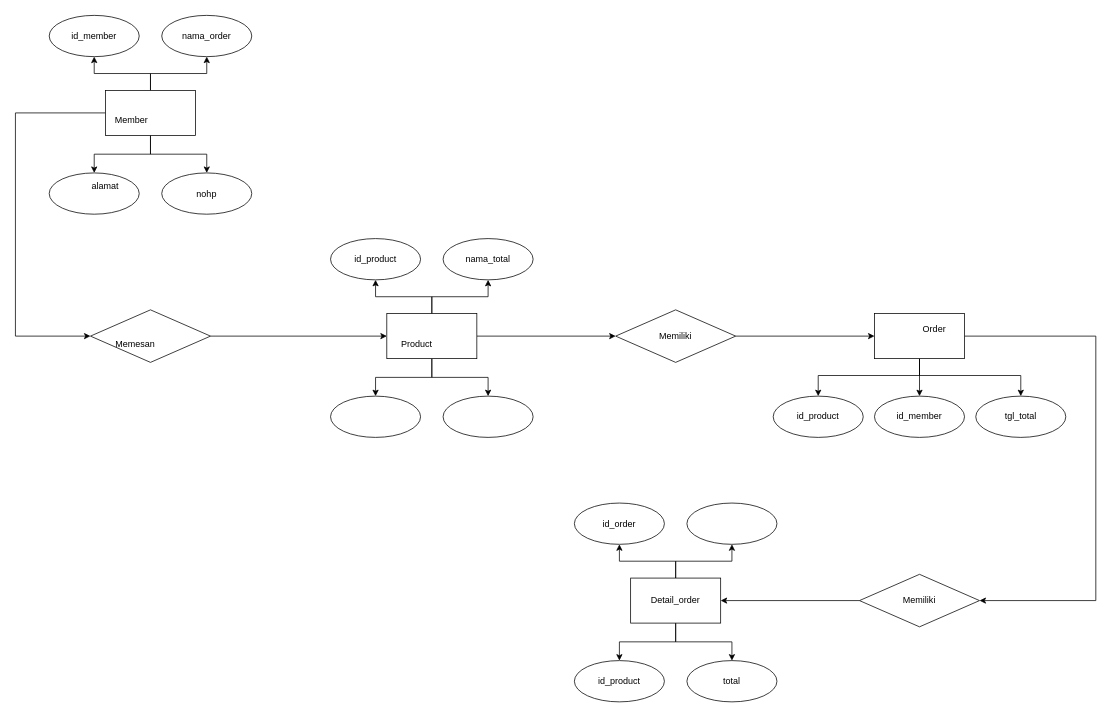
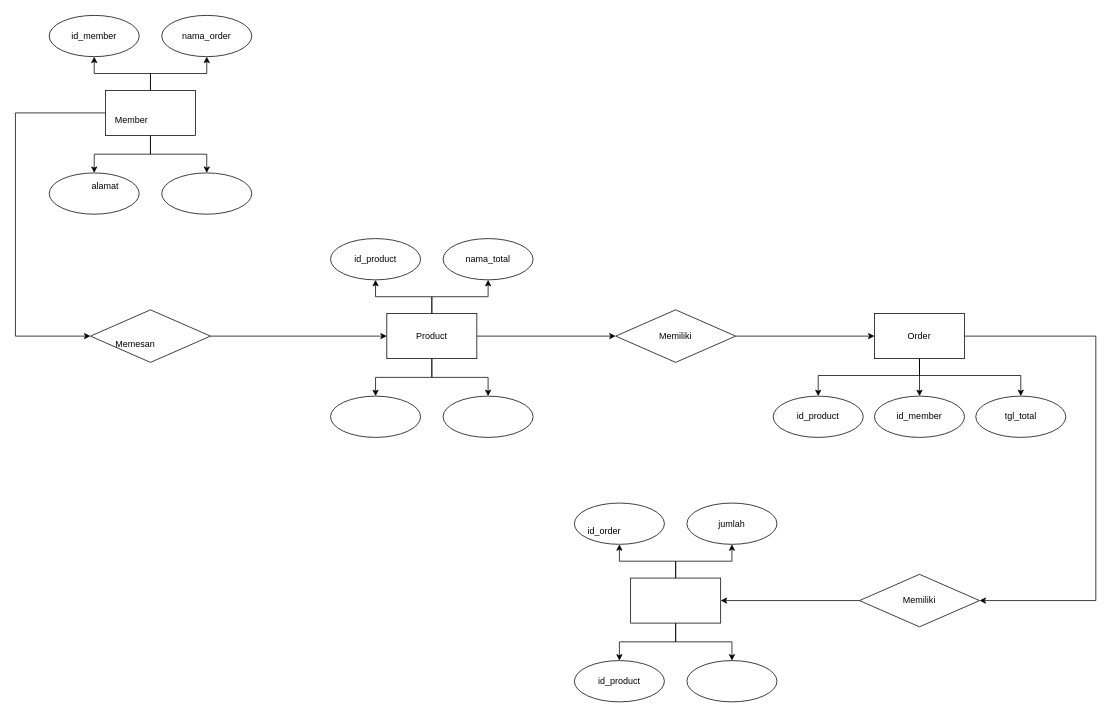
(207, 194) -> none
(934, 329) -> (919, 336)
(417, 344) -> (432, 336)
(619, 524) -> (604, 531)
none -> (732, 524)
(675, 600) -> none
(732, 681) -> none
